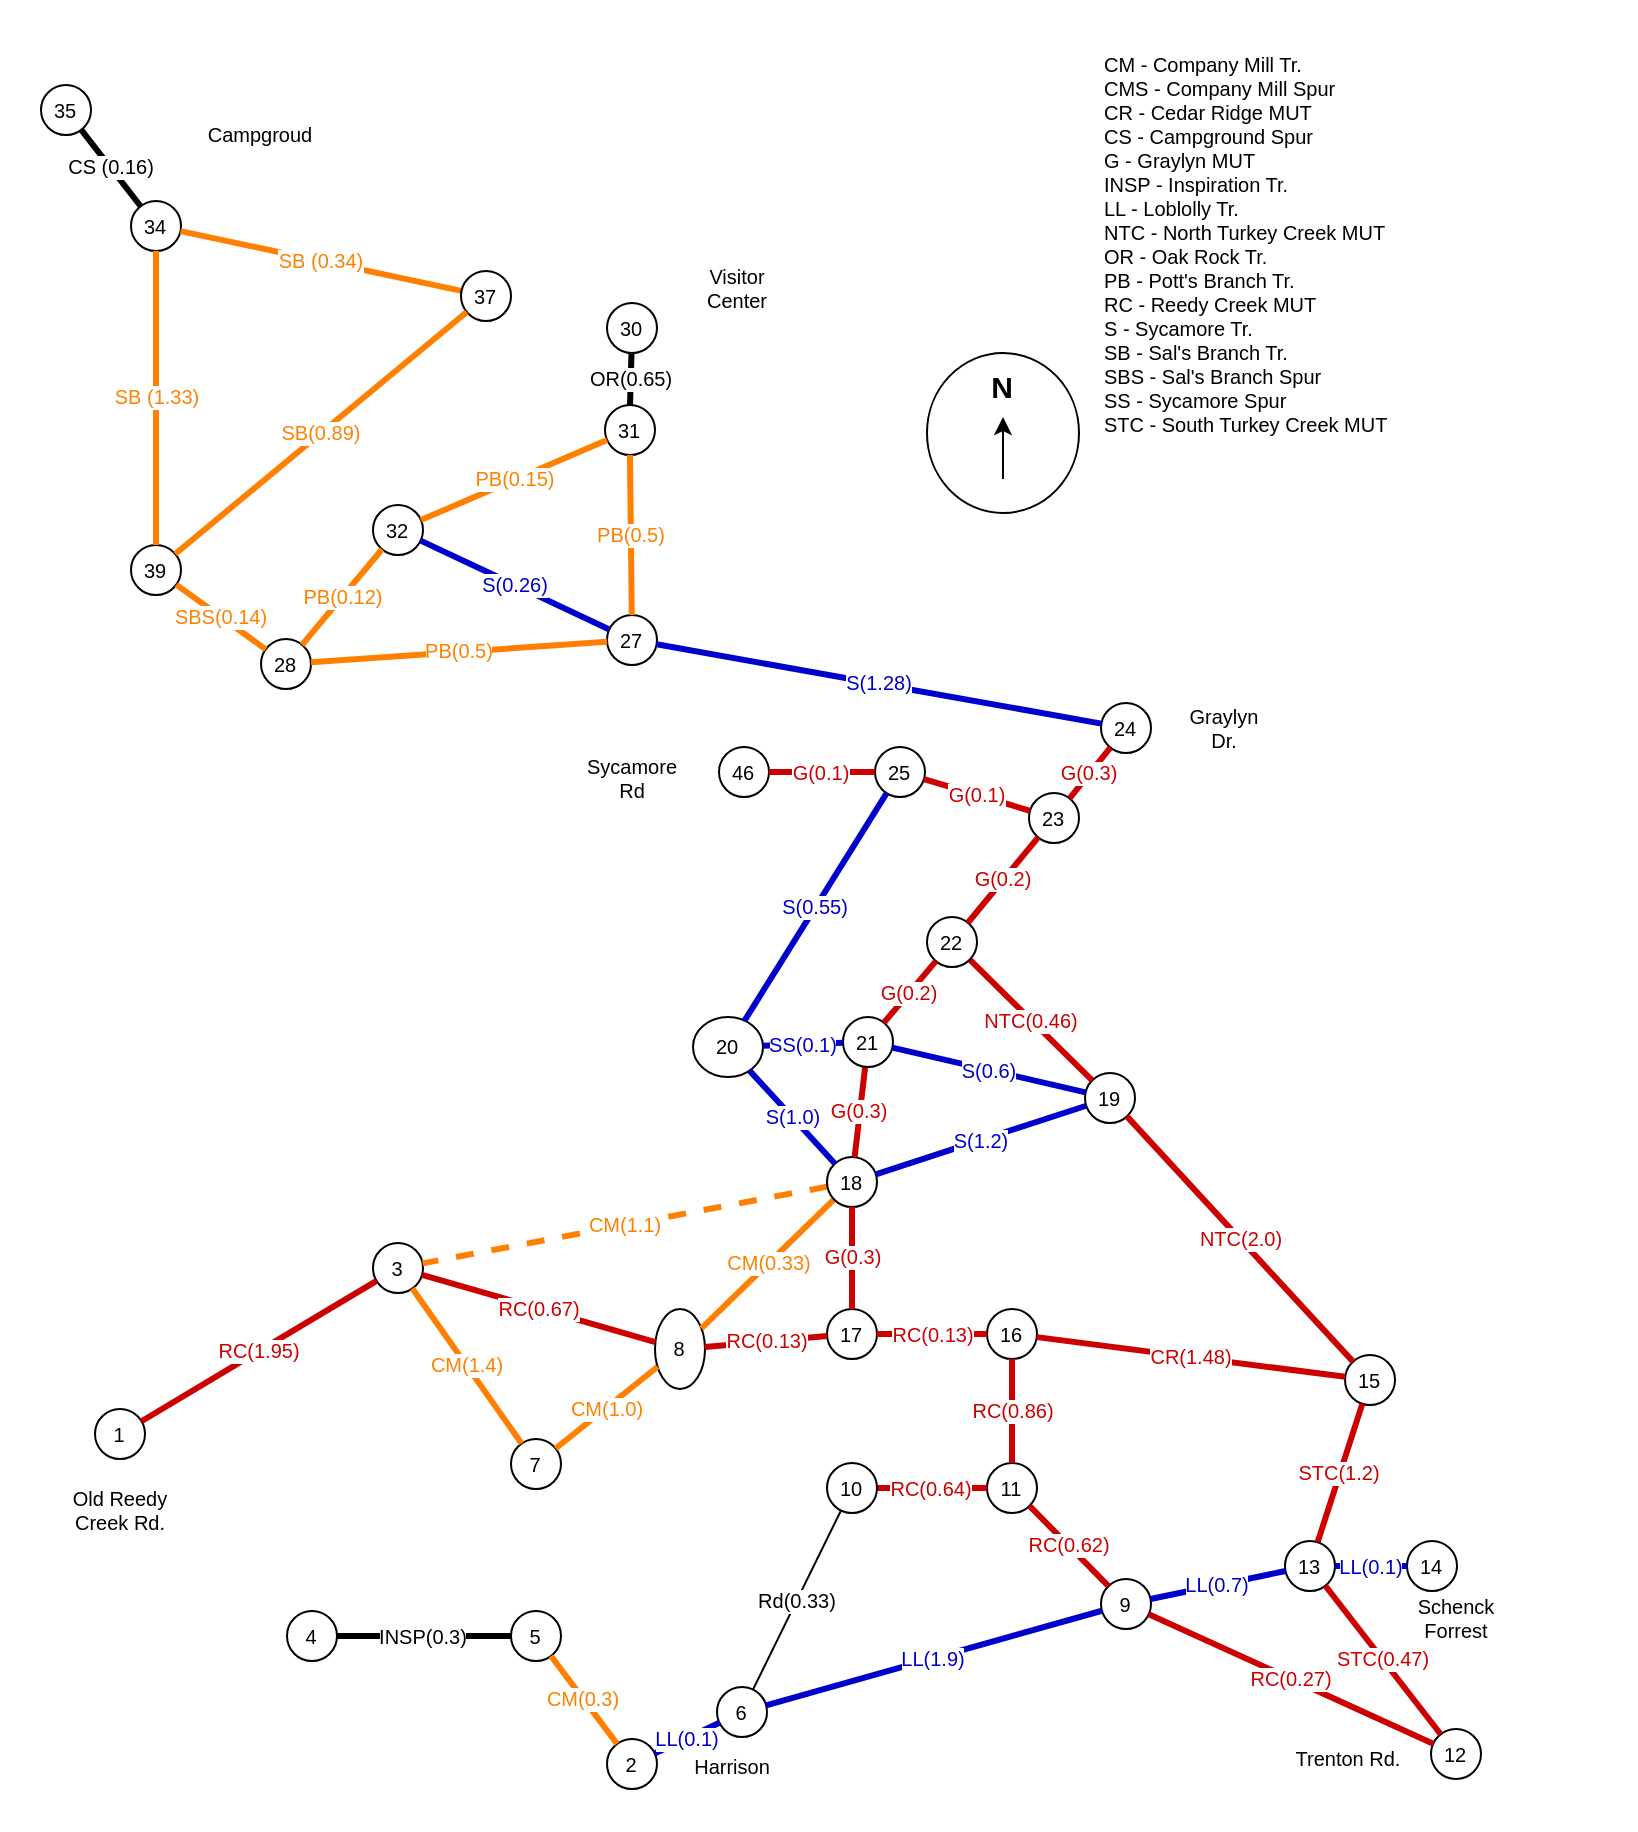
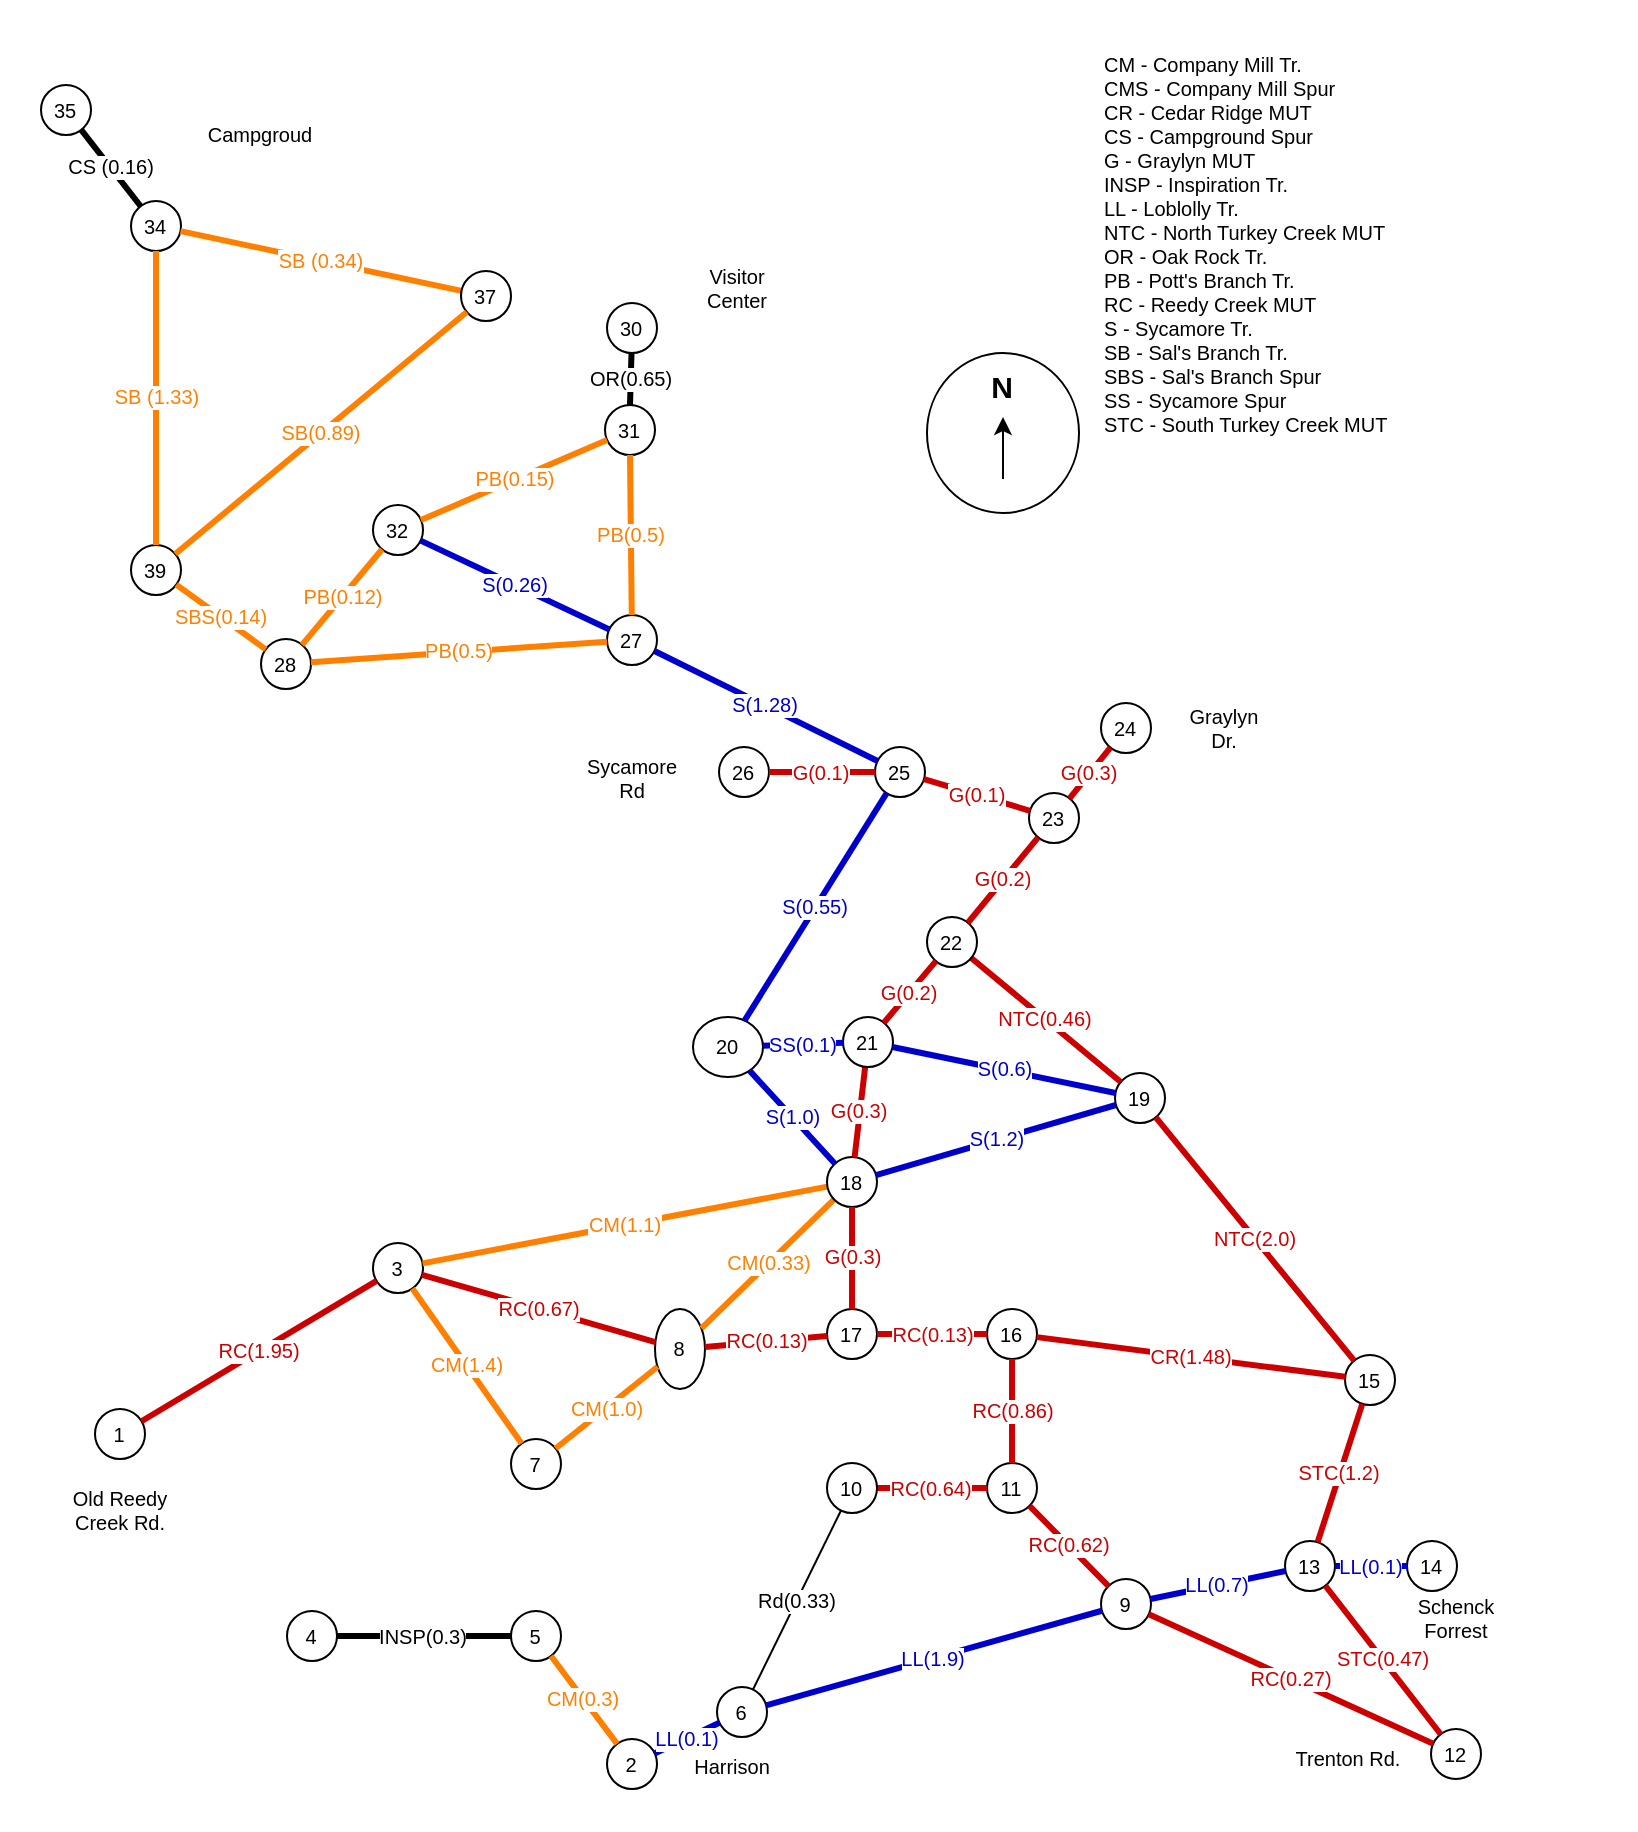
(992, 704) -> (823, 734)
(744, 773) -> (744, 773)
(1110, 1098) -> (1140, 1098)
(483, 1252) -> (483, 1252)
